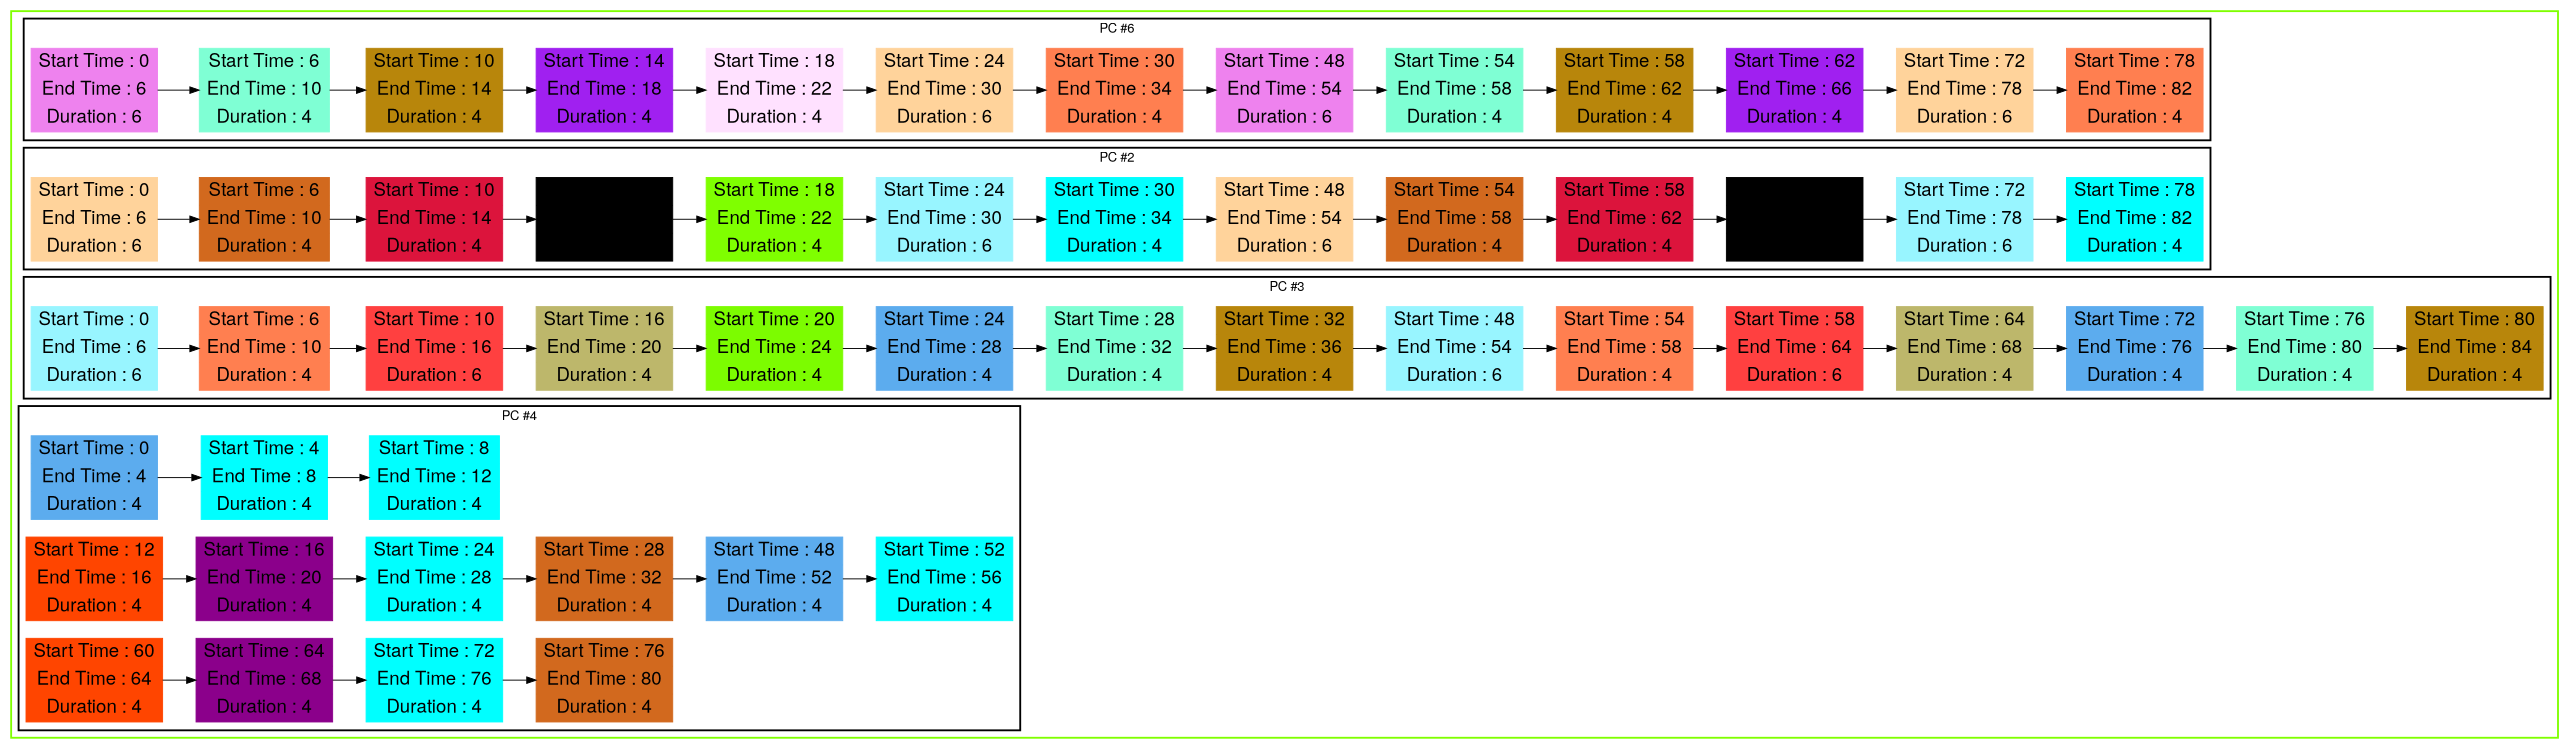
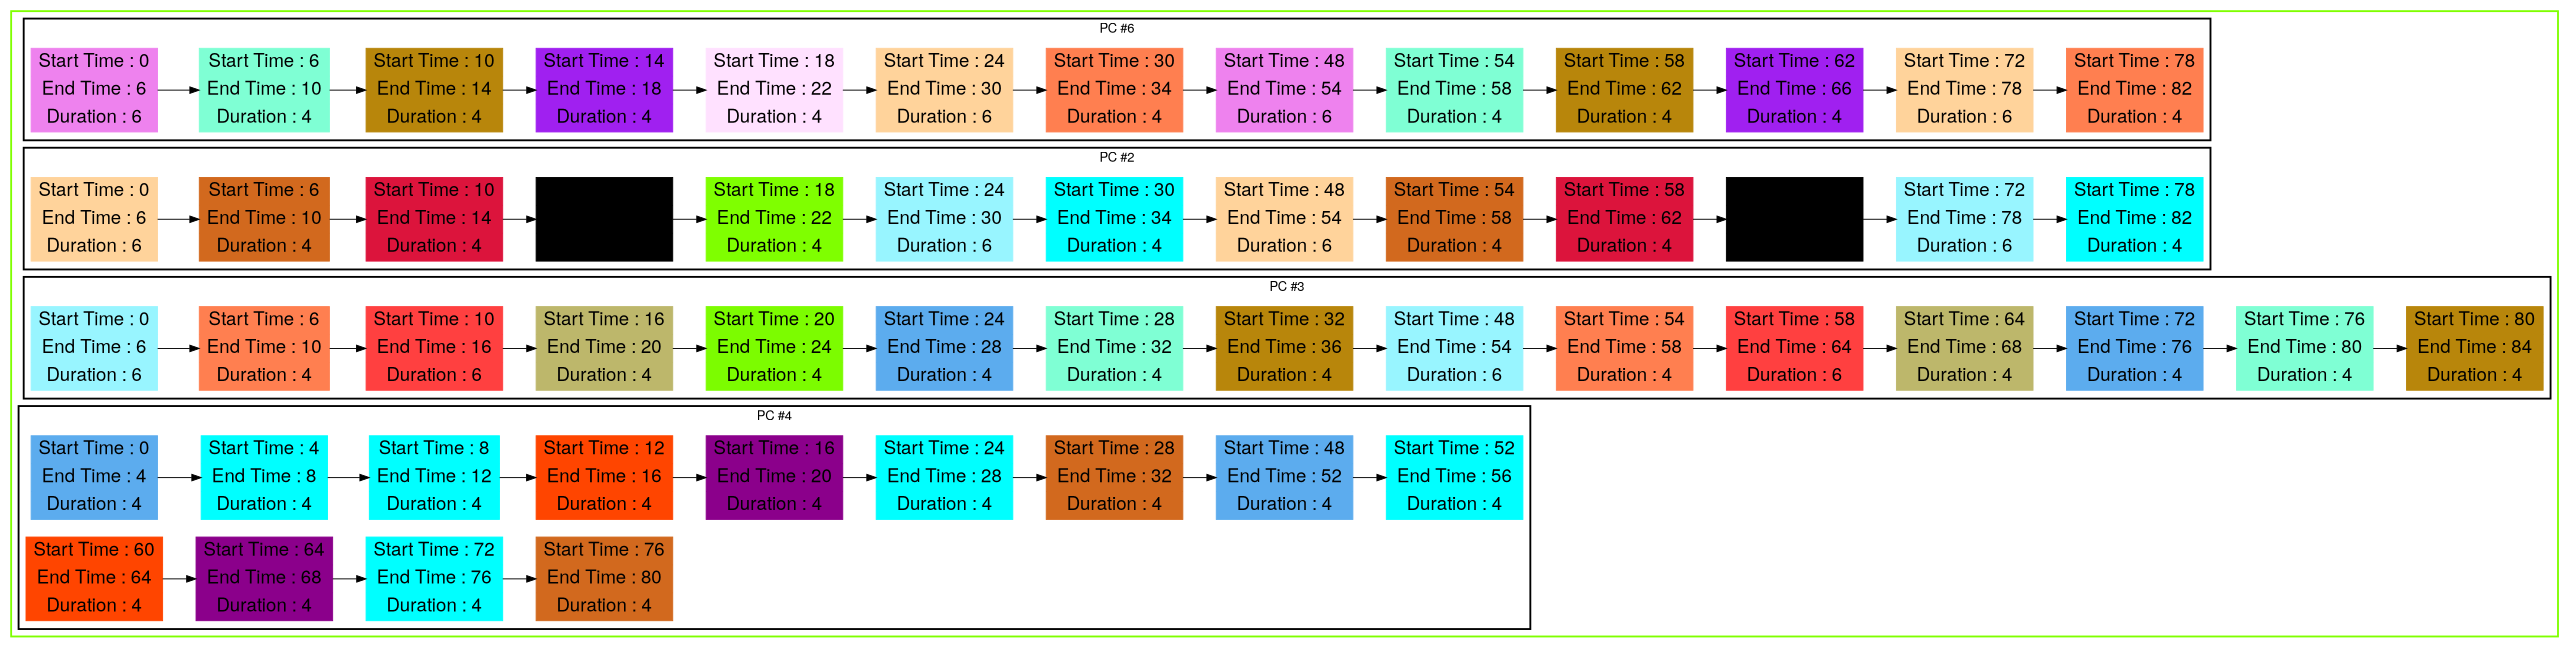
none -> (513, 478)
